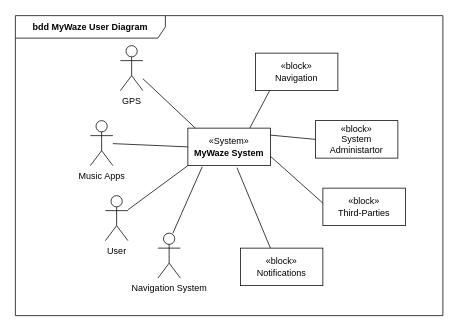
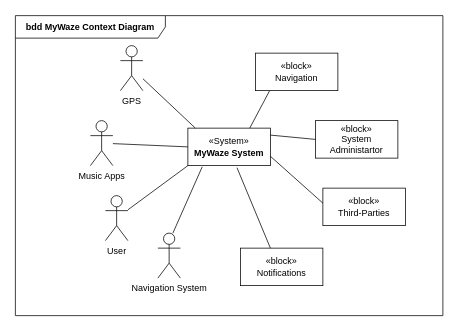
(90, 27) -> (90, 27)
